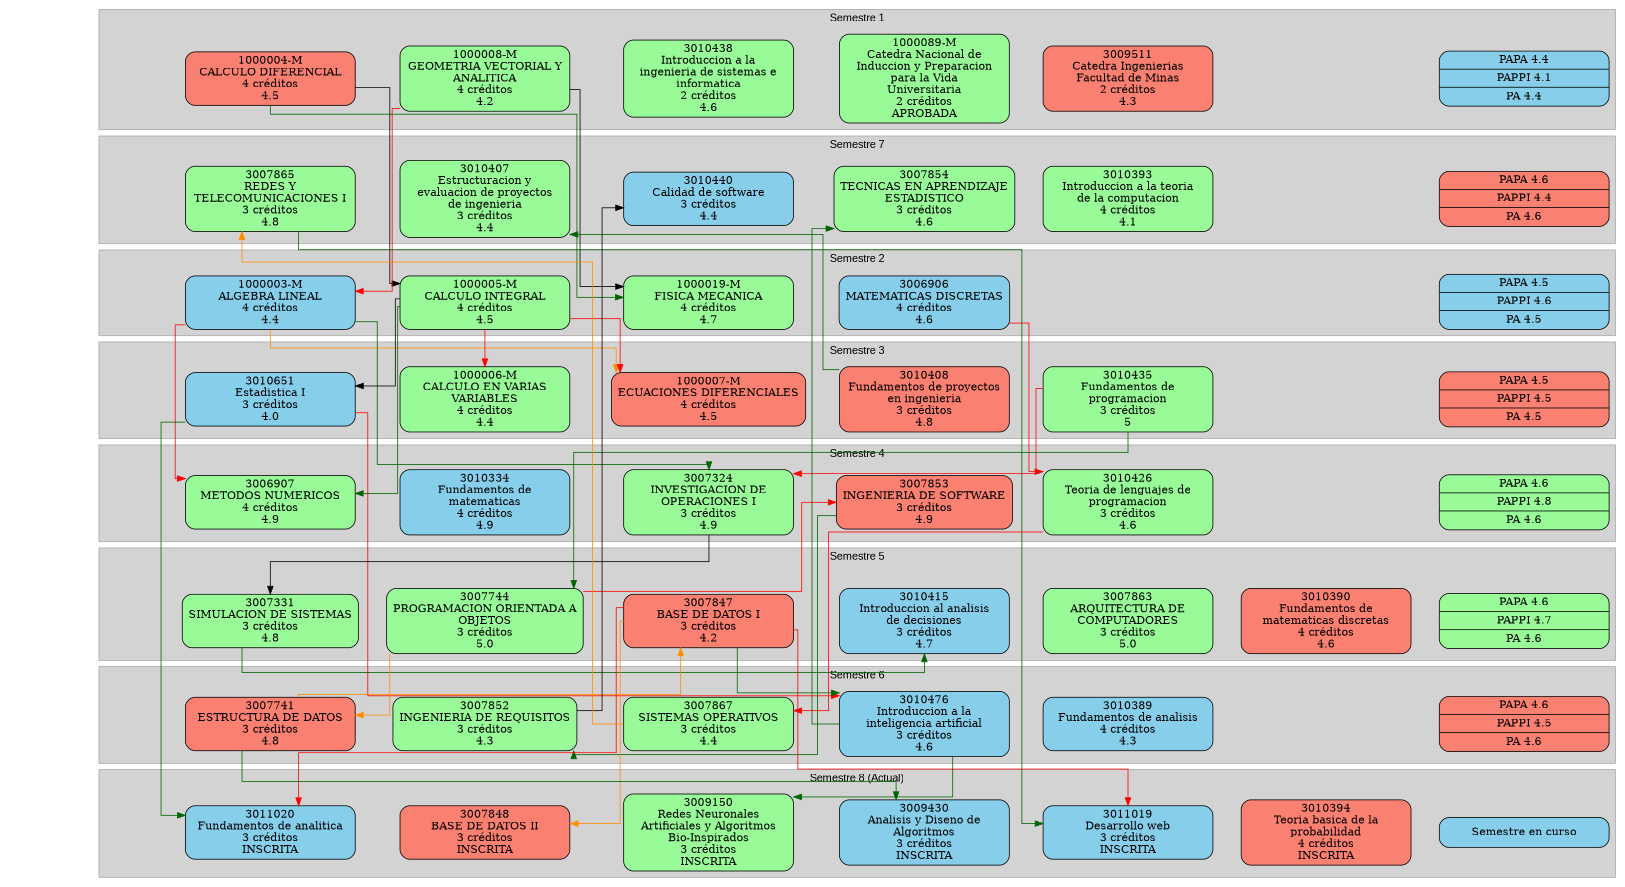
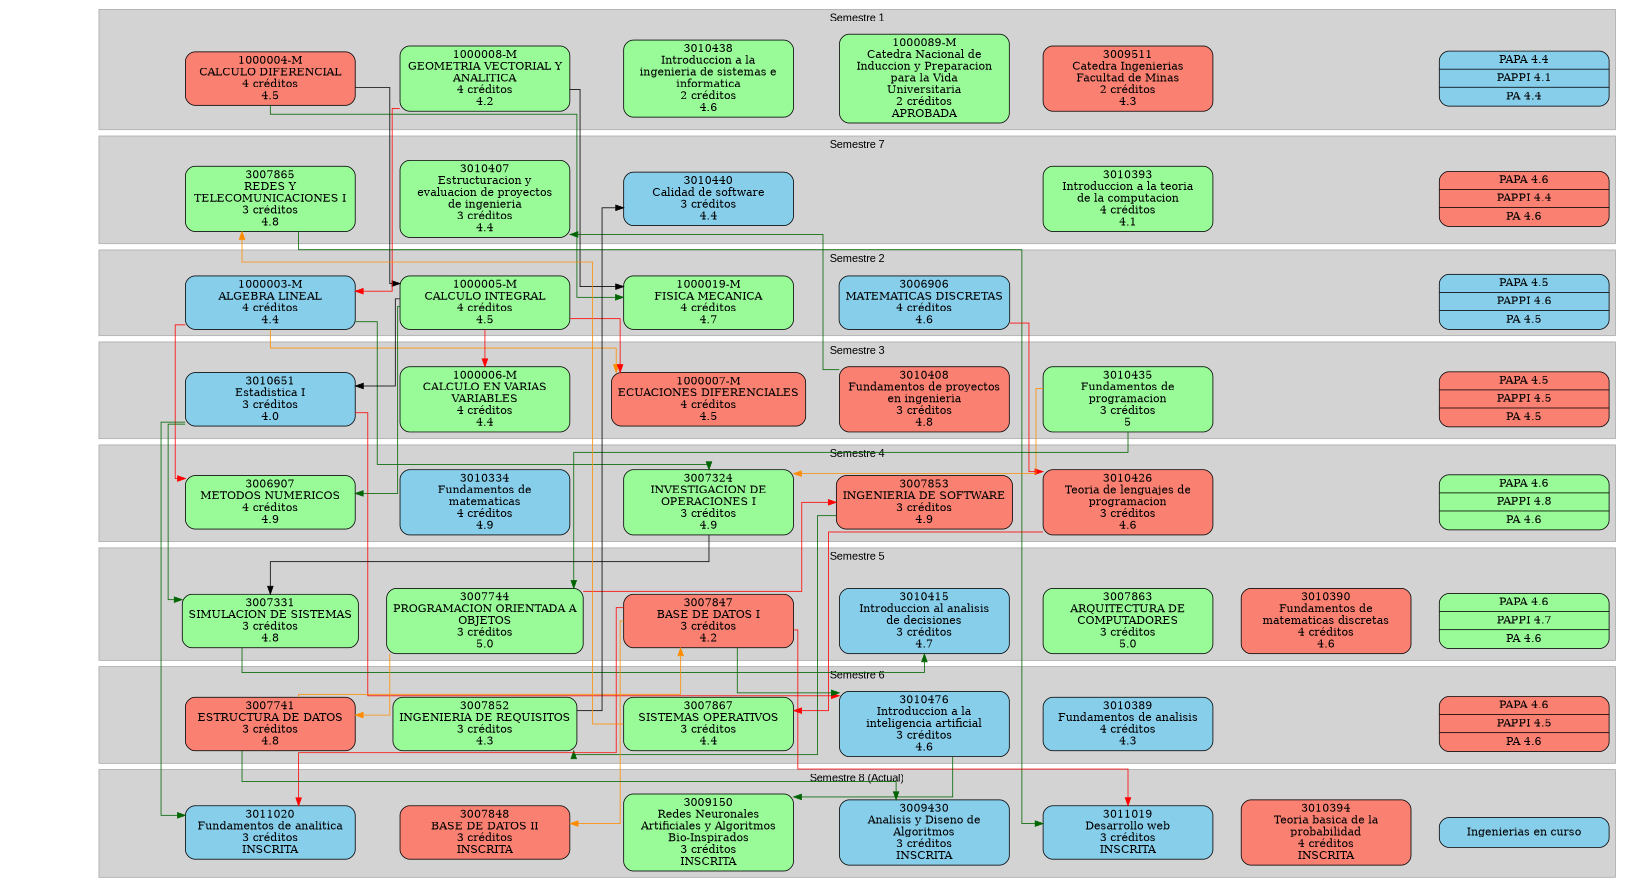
(924, 199) -> none
(965, 474) -> (965, 474)
(1128, 502) -> (1128, 502)
none -> (168, 506)
(1524, 832) -> (1524, 832)
